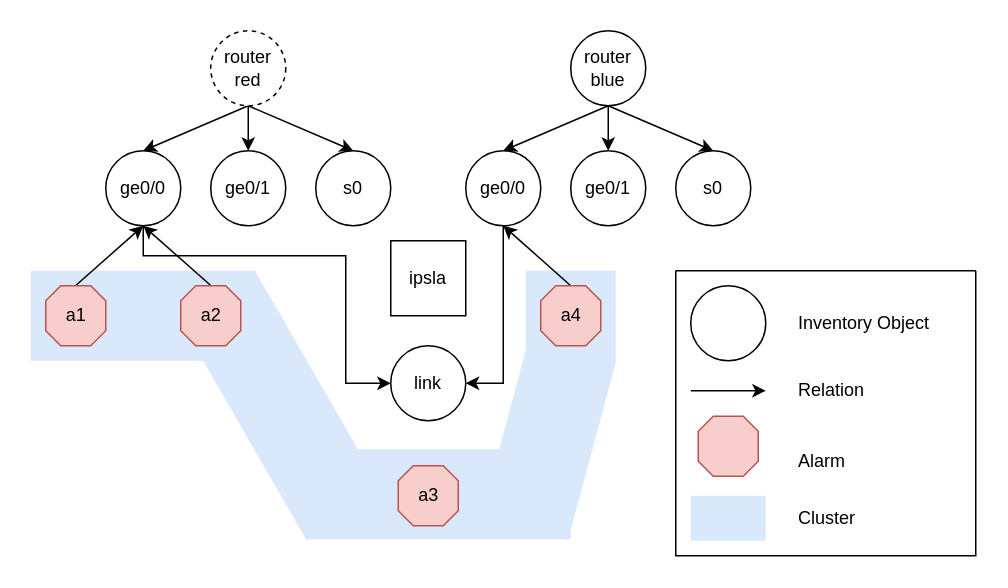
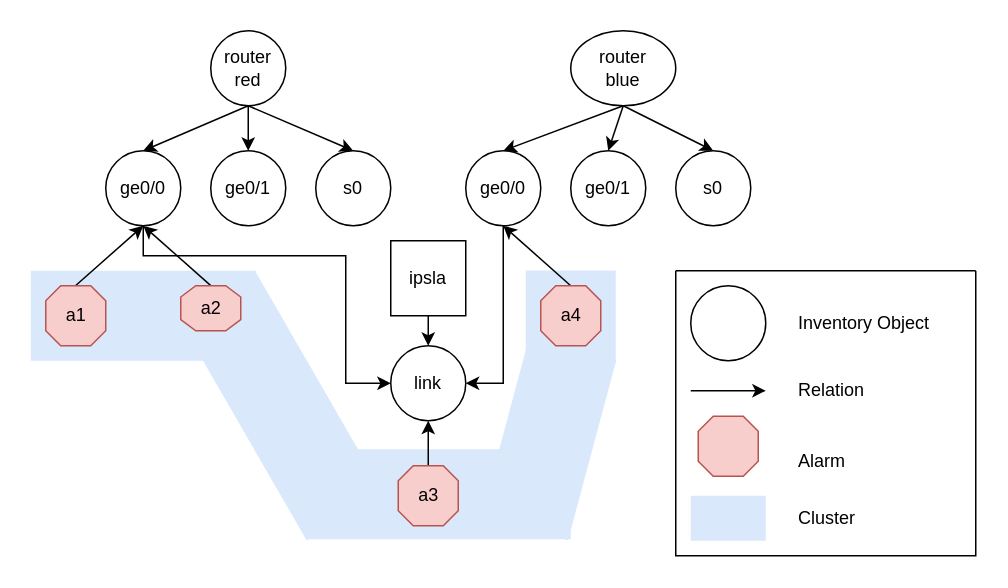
(248, 68) -> (248, 68)
(608, 68) -> (623, 68)
(211, 316) -> (211, 308)
none -> (428, 326)
none -> (428, 449)
